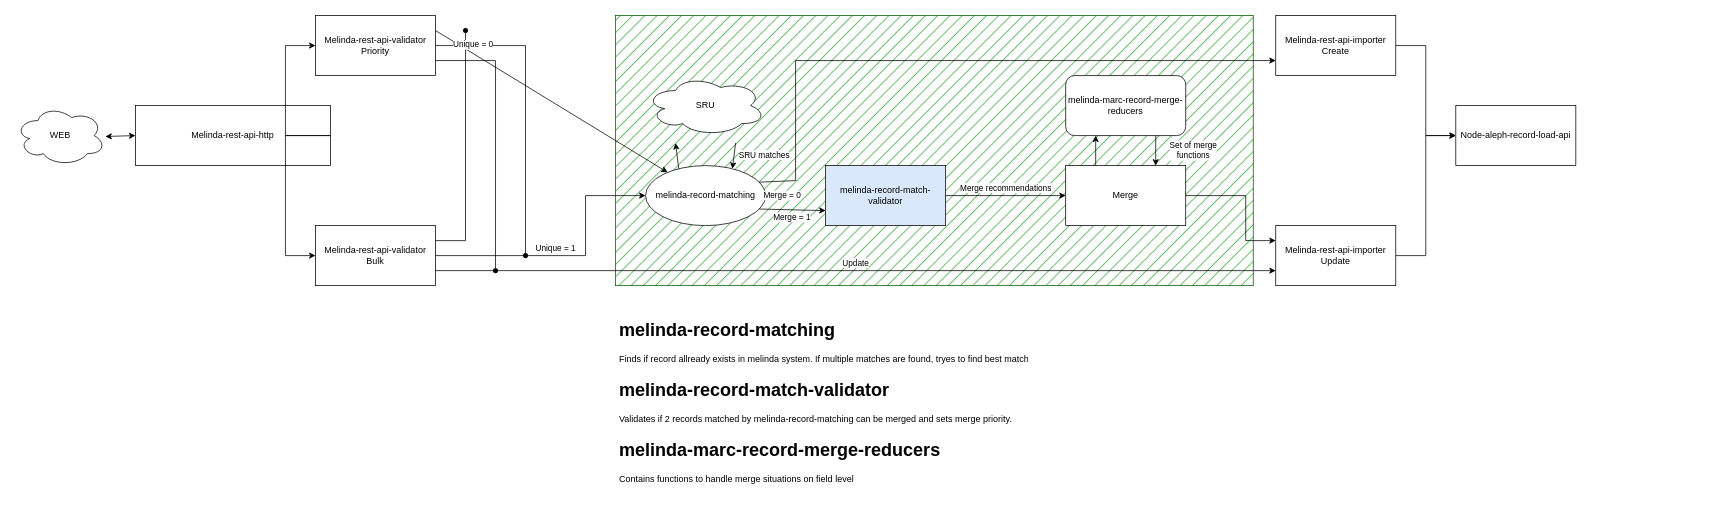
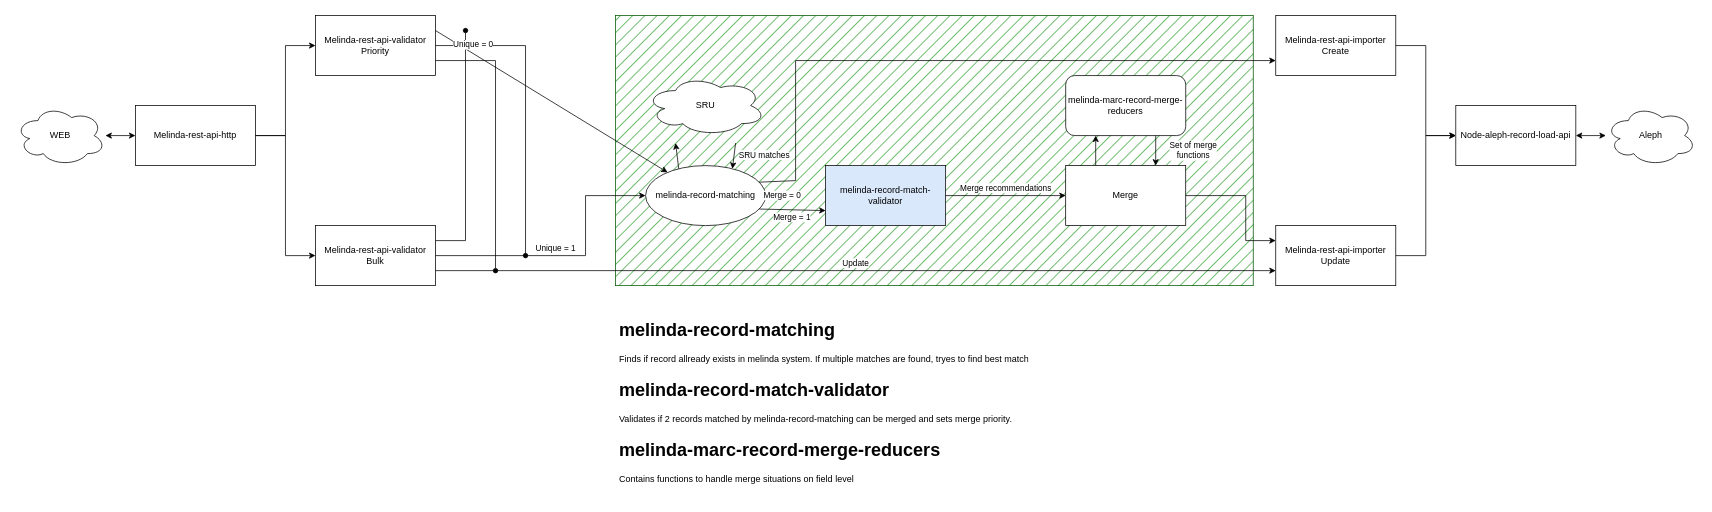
(233, 135) -> (195, 135)
none -> (1590, 135)
none -> (1650, 135)
